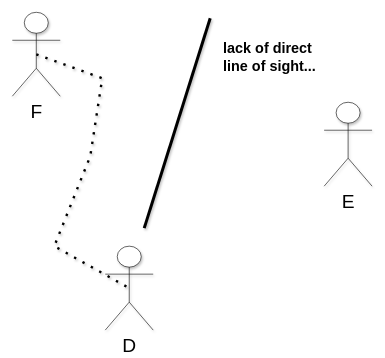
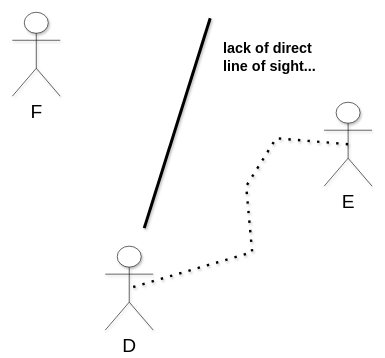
(84, 171) -> none
none -> (248, 209)
